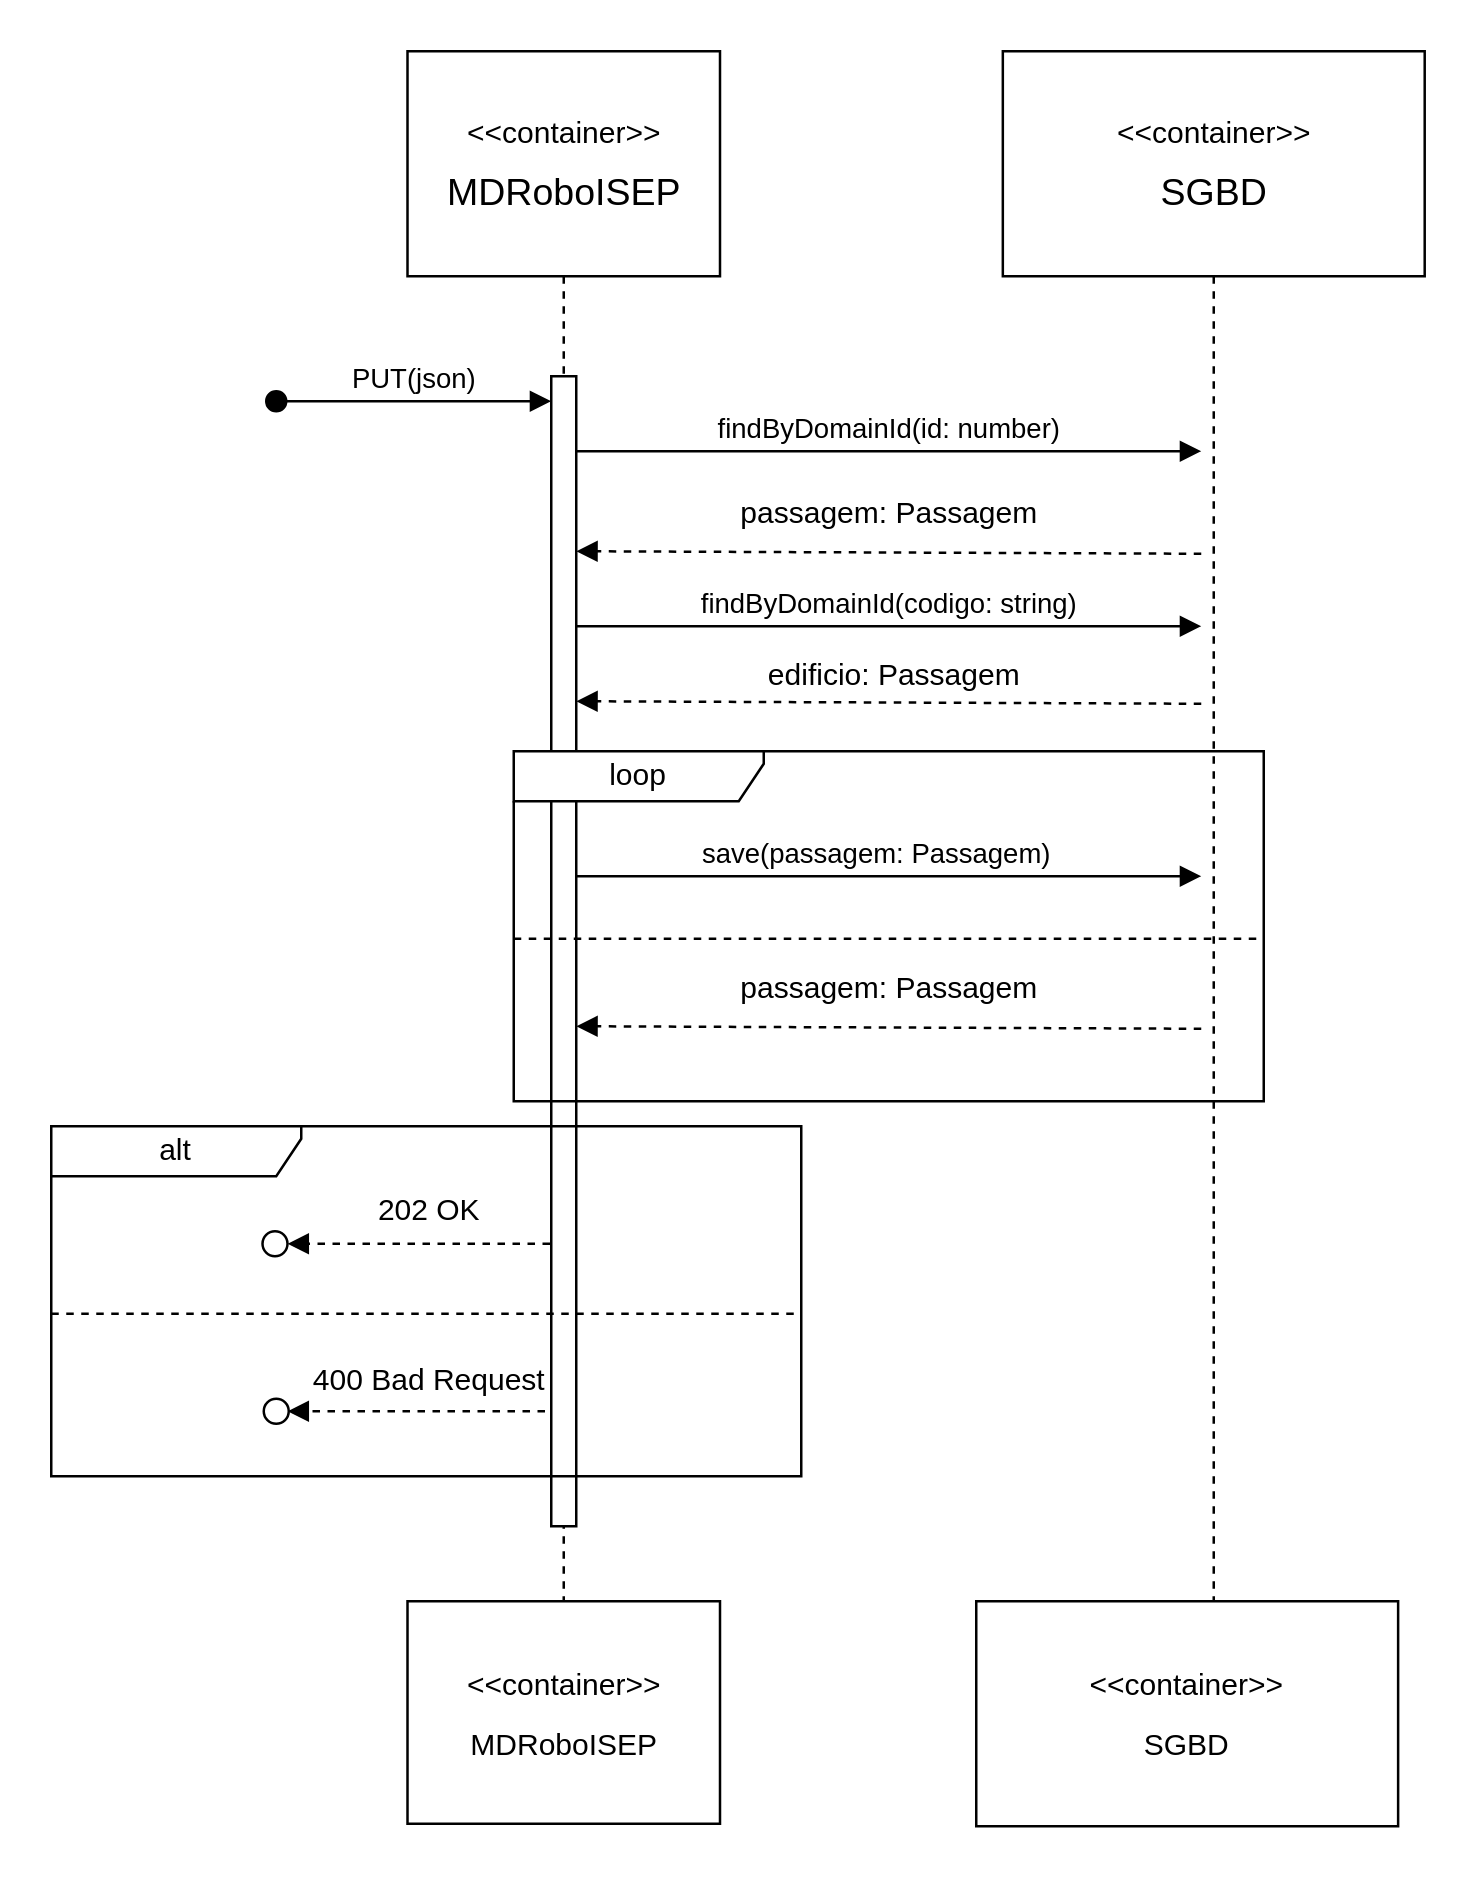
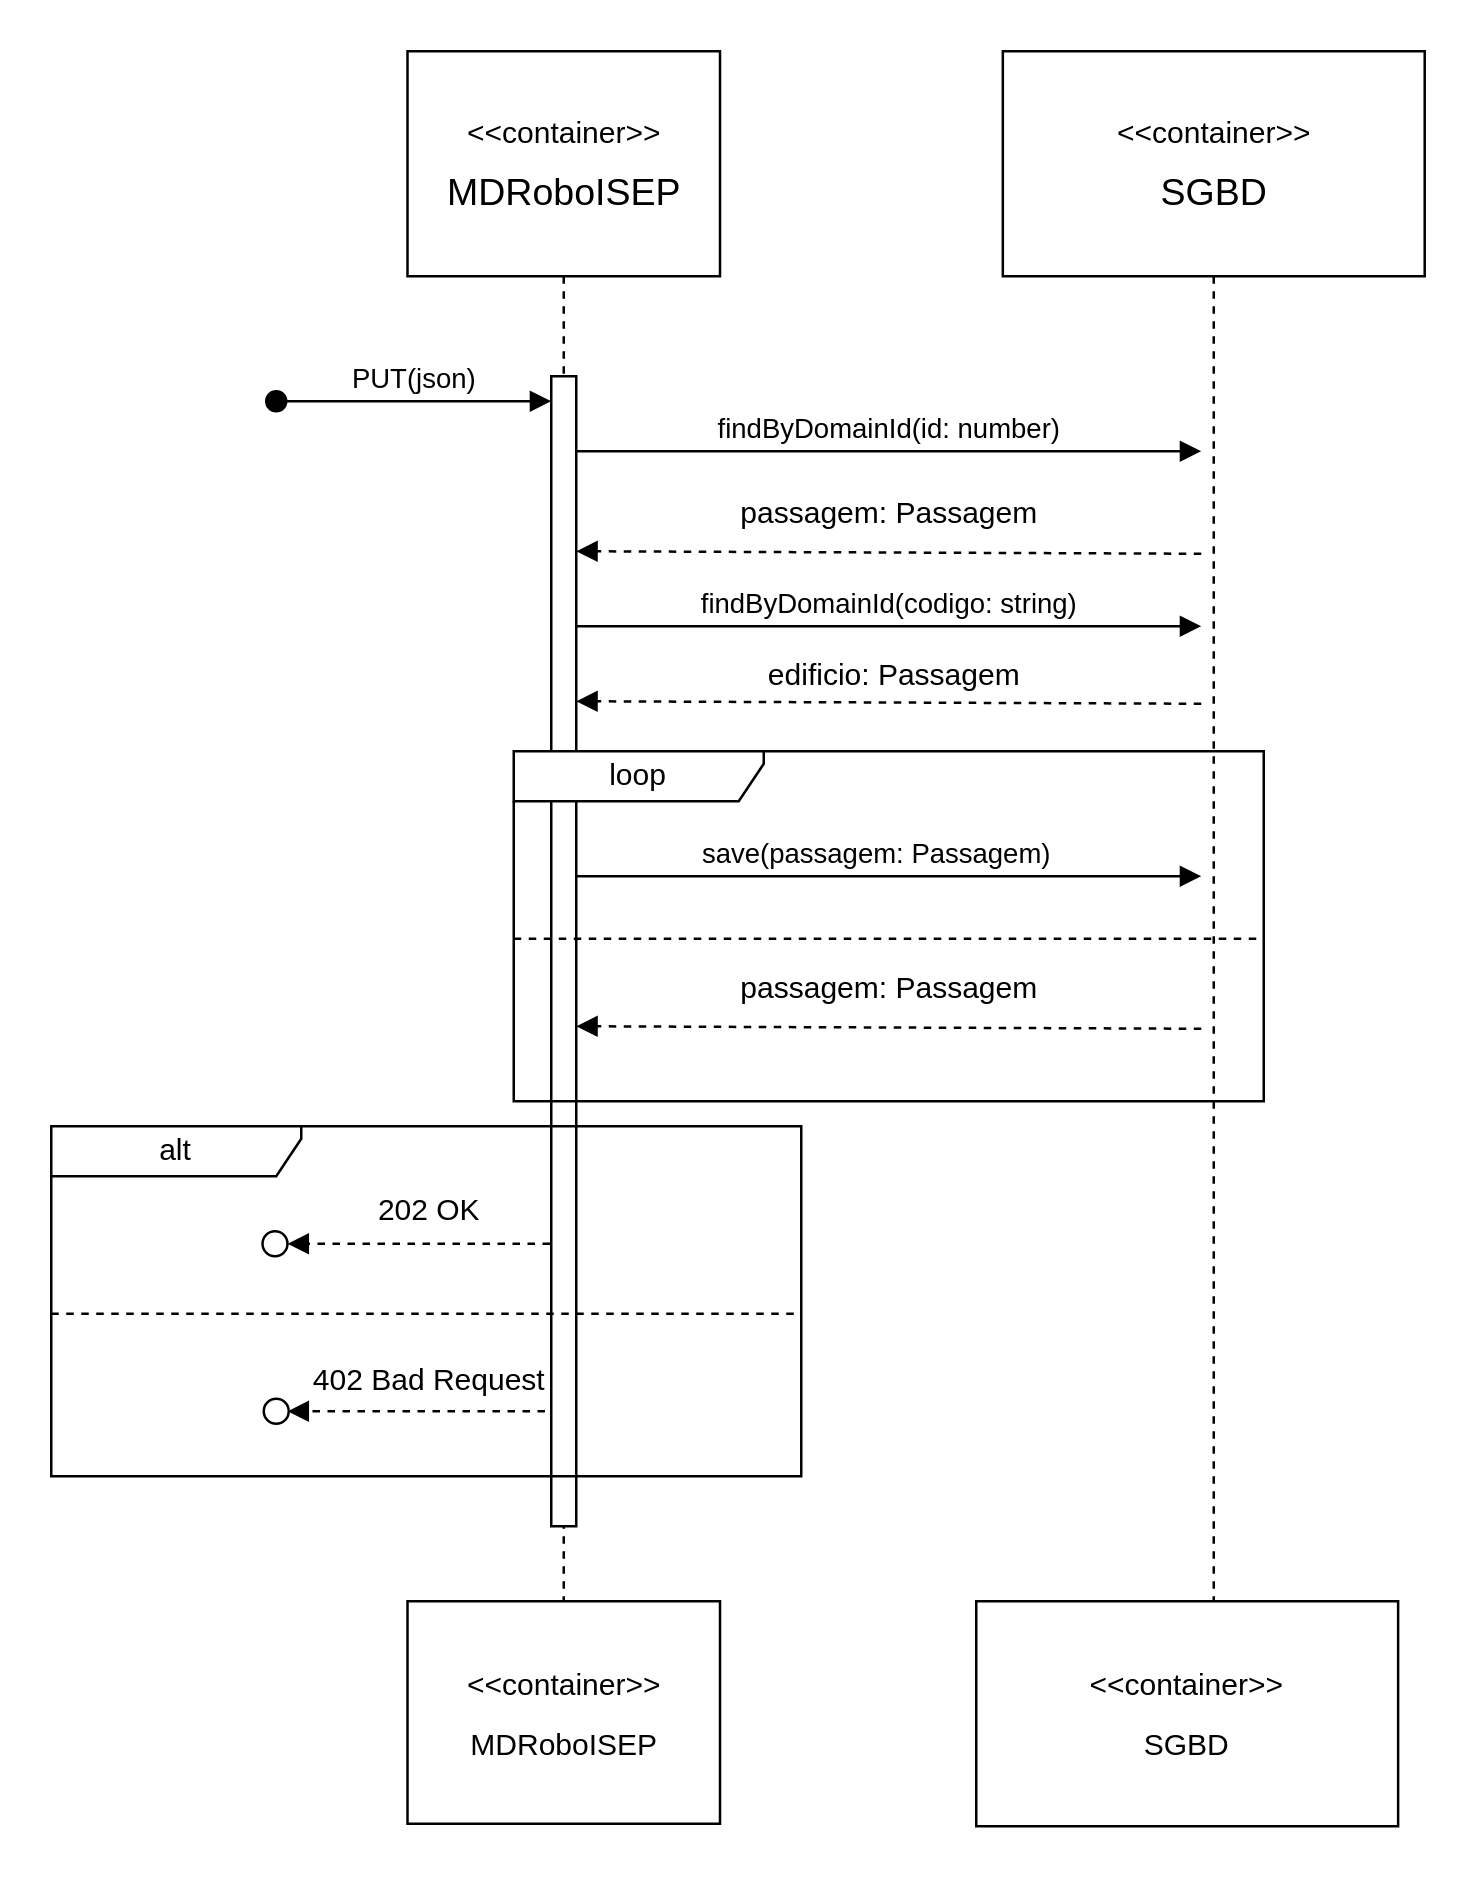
(430, 1381) -> (430, 1381)
